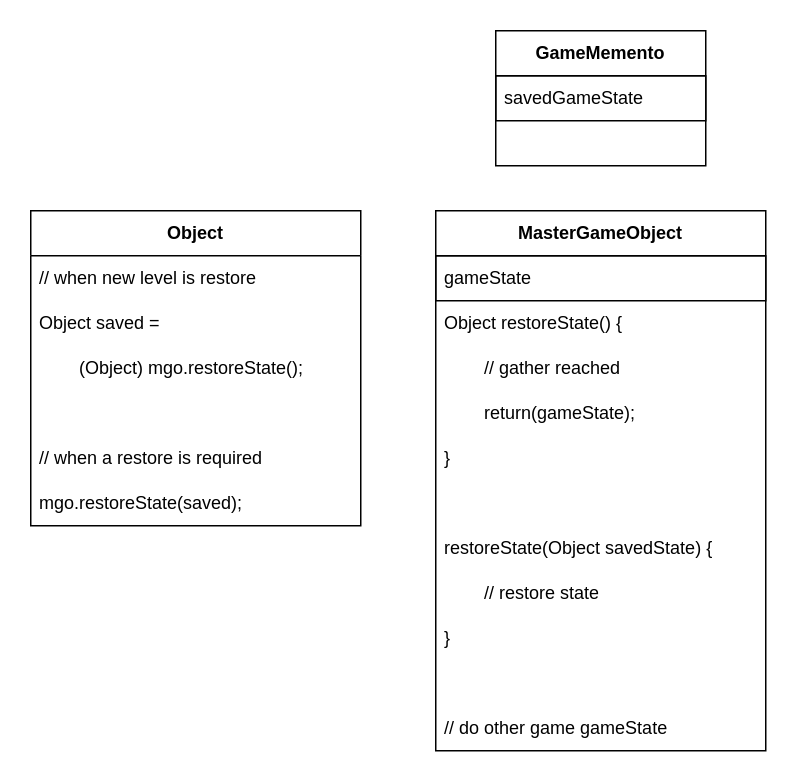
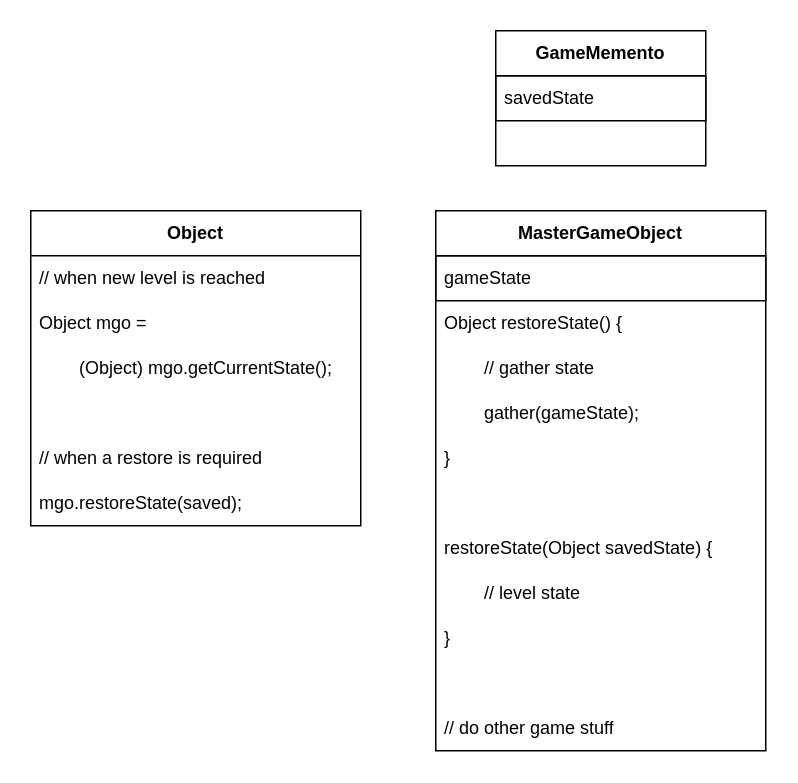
(575, 98) -> (555, 98)
(162, 278) -> (162, 278)
(106, 323) -> (96, 323)
(174, 368) -> (189, 368)
(526, 368) -> (516, 368)
(533, 413) -> (533, 413)
(521, 593) -> (506, 593)
(566, 728) -> (546, 728)
